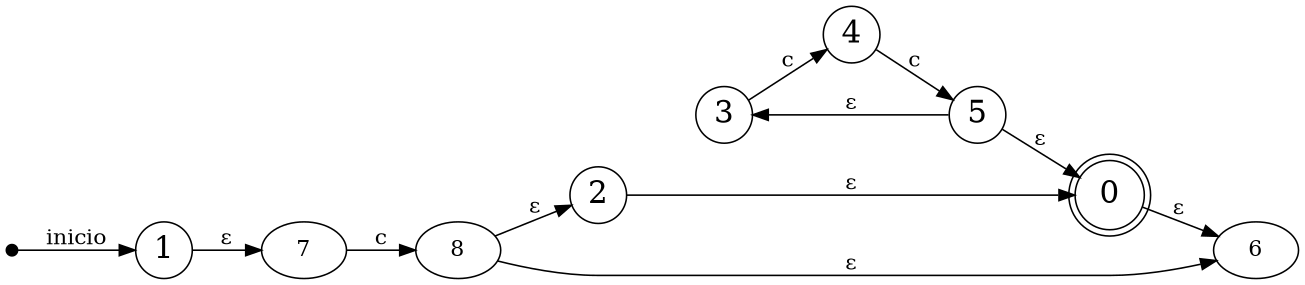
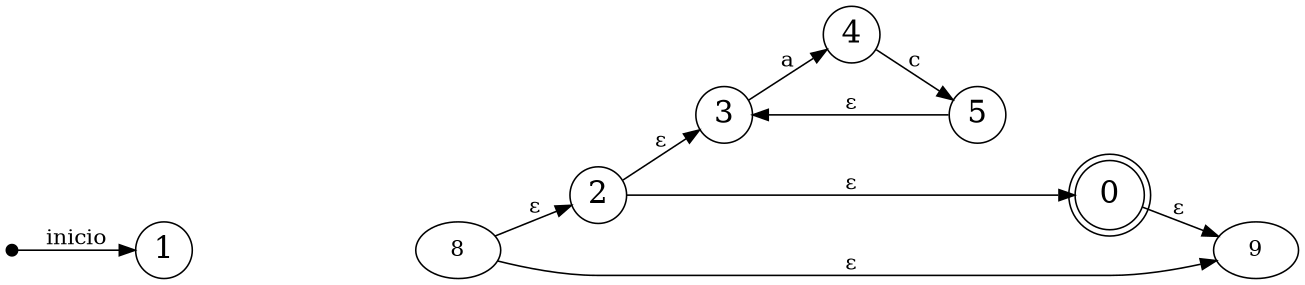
(788, 61) -> (788, 61)
(1034, 149) -> none
none -> (655, 159)
(304, 250) -> none
(1256, 250) -> (1256, 250)
